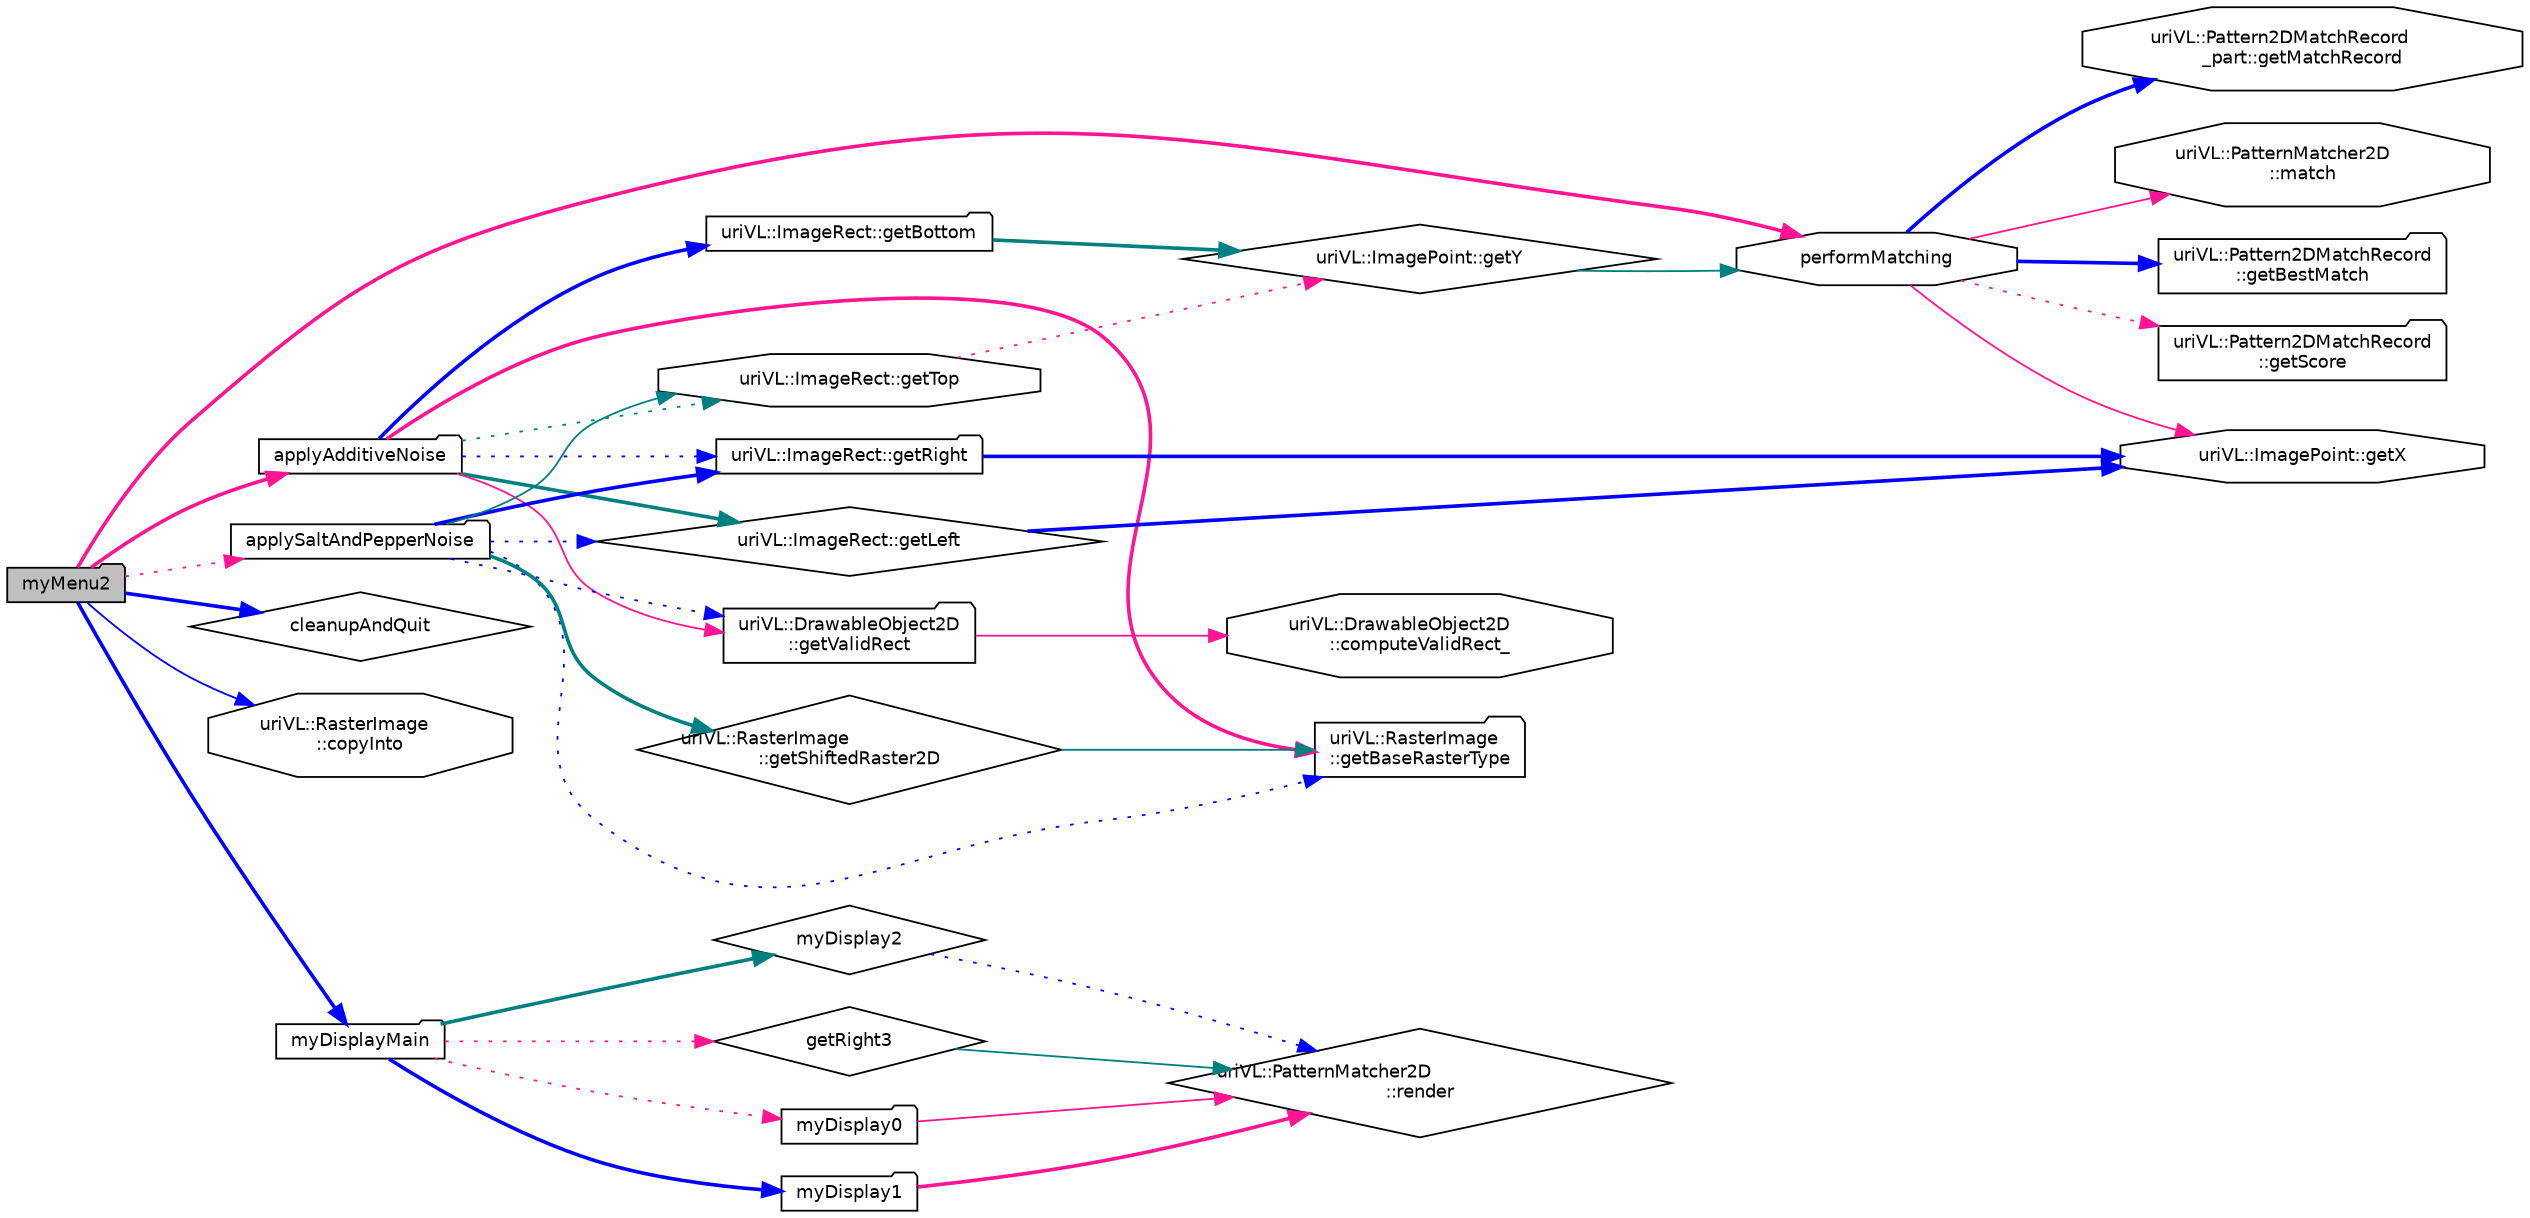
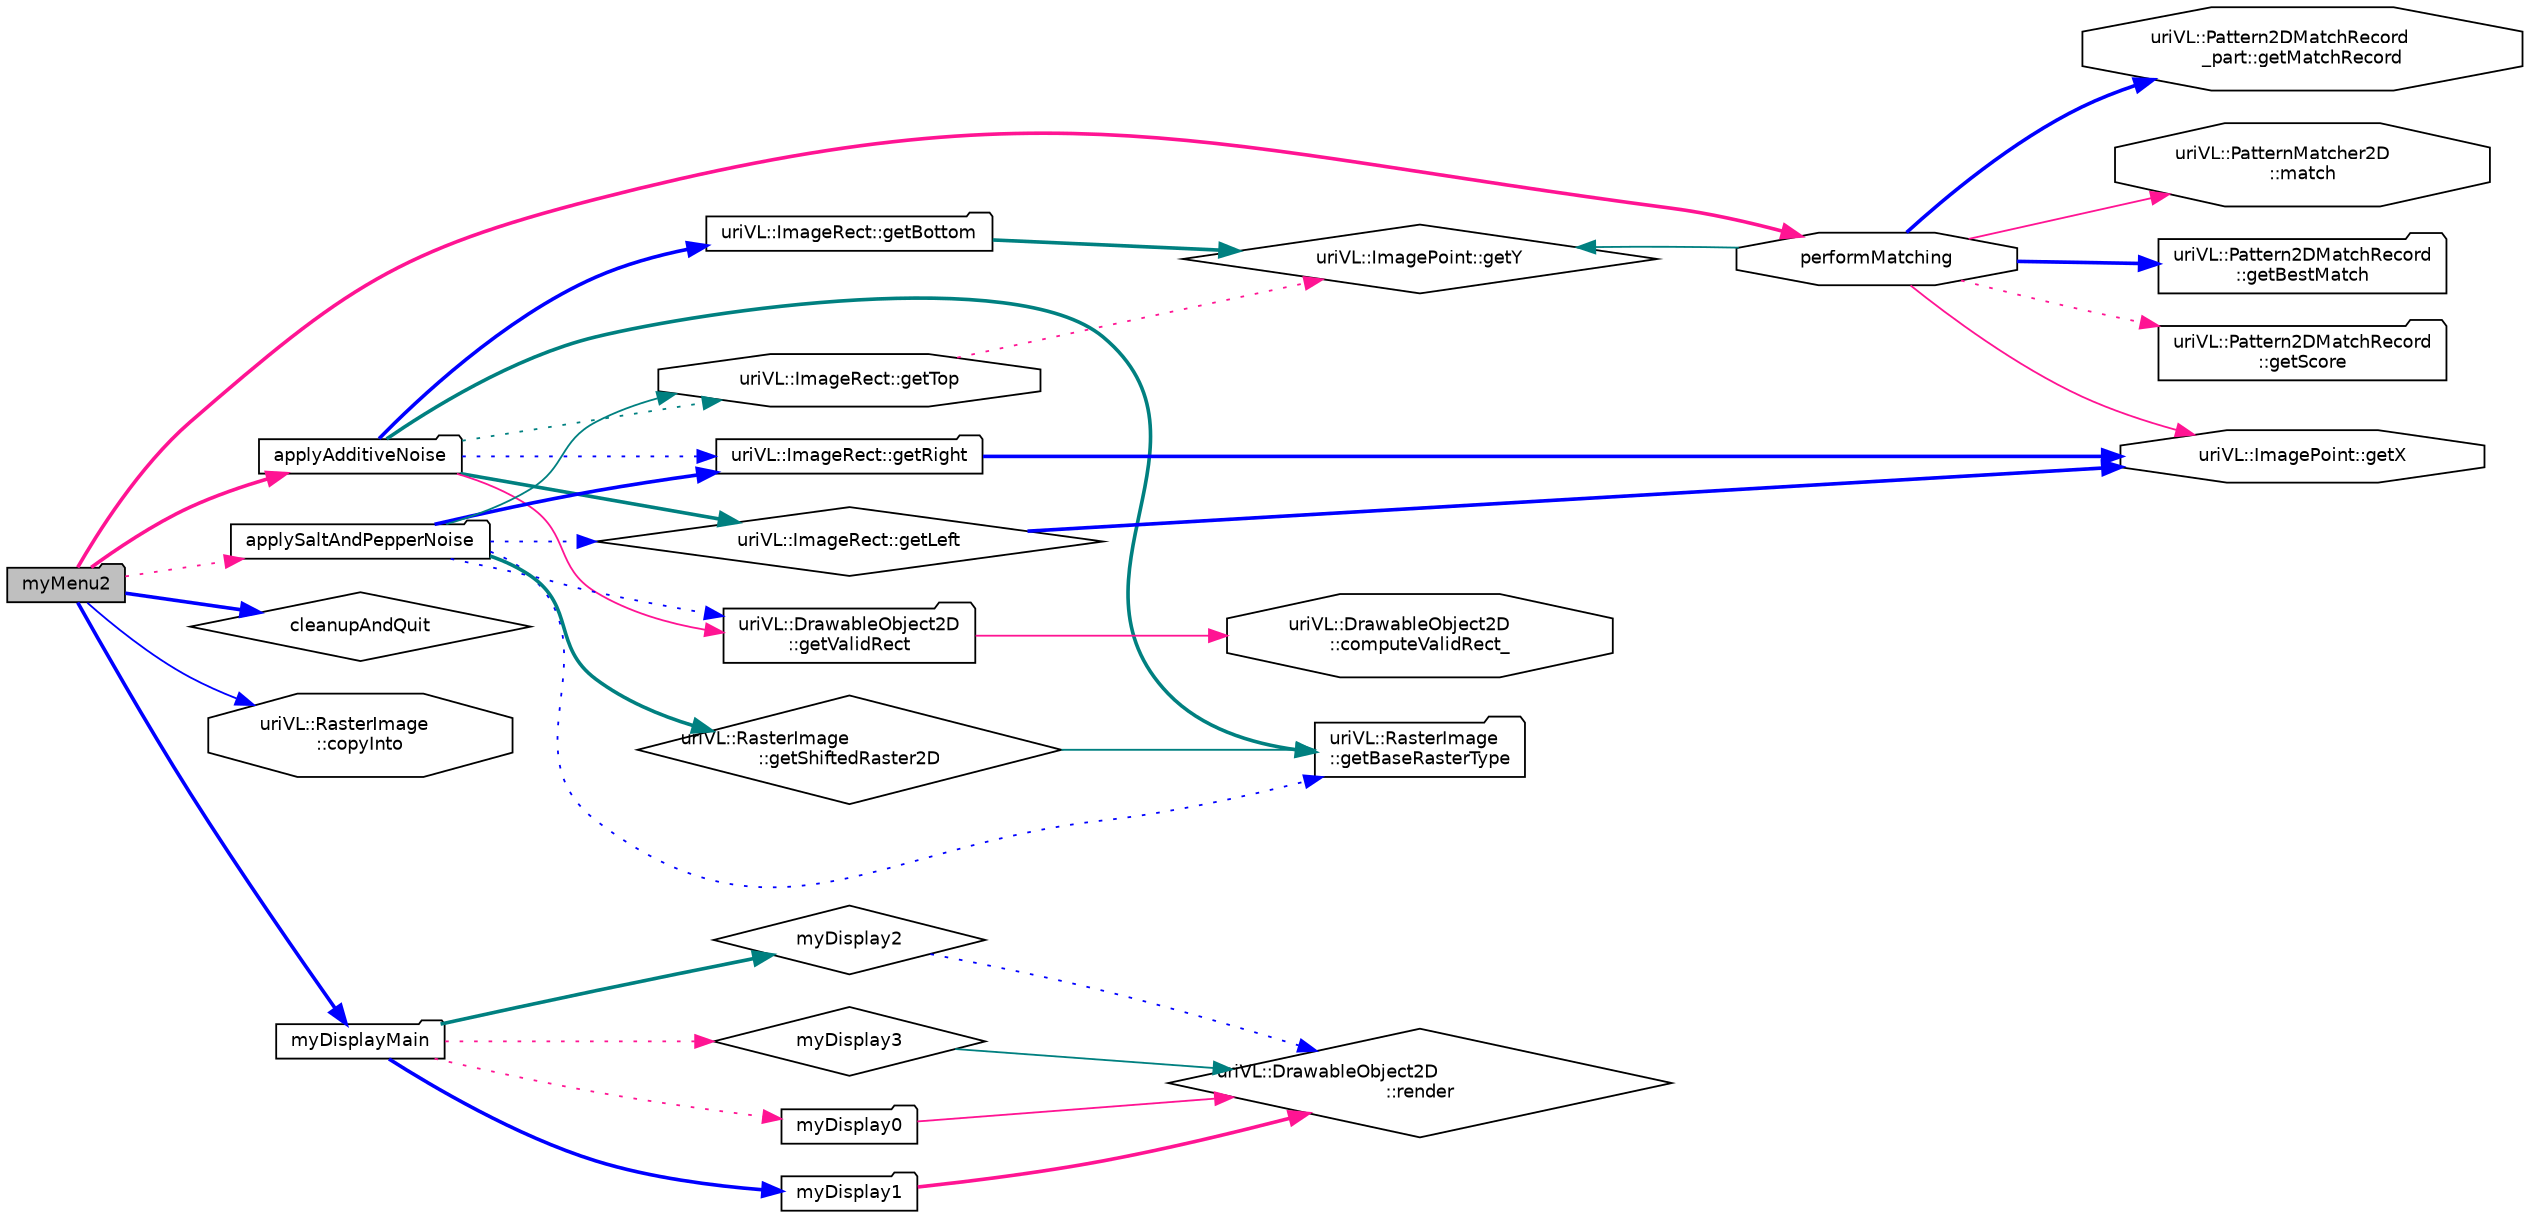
(1649, 271) -> (1667, 247)
(997, 302) -> (997, 302)
(849, 1041) -> (849, 1041)
(1420, 1083) -> (1420, 1083)
